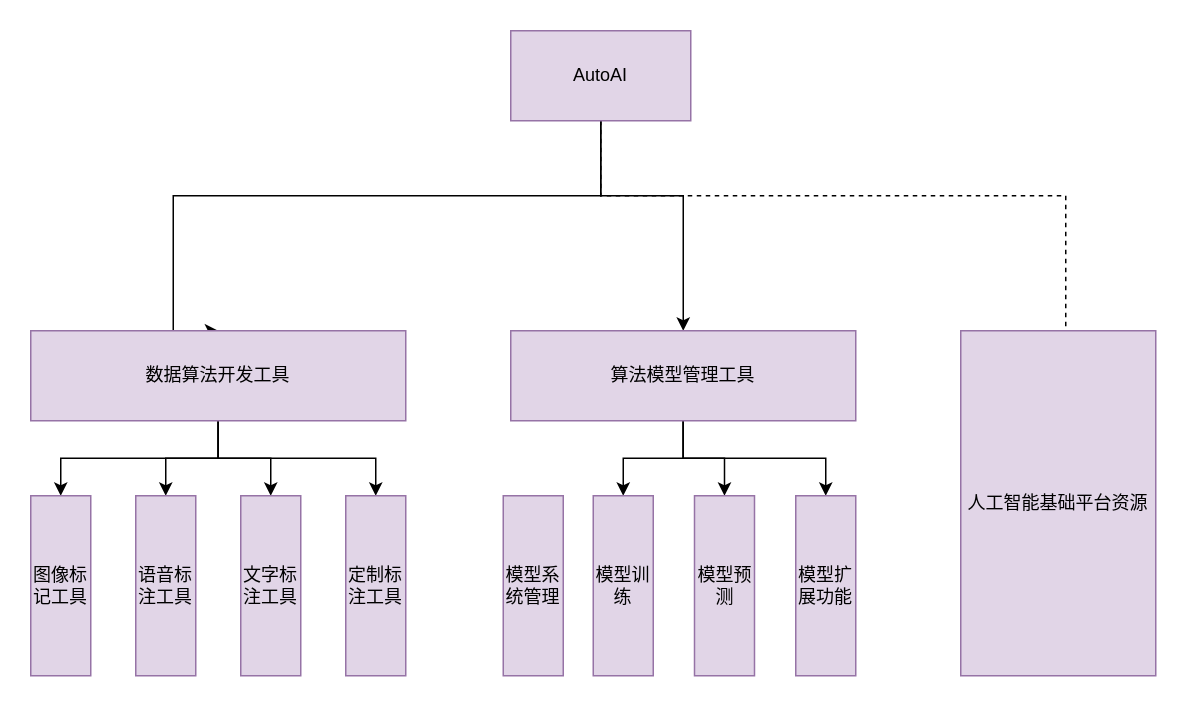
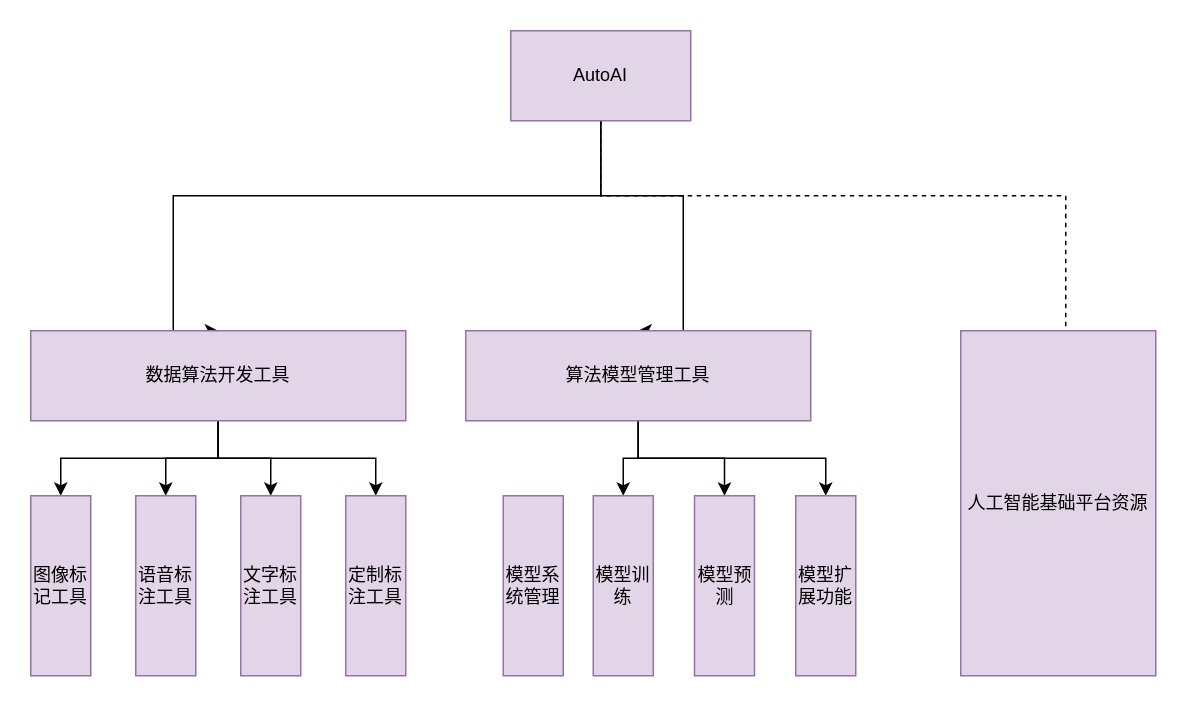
(683, 376) -> (638, 376)
